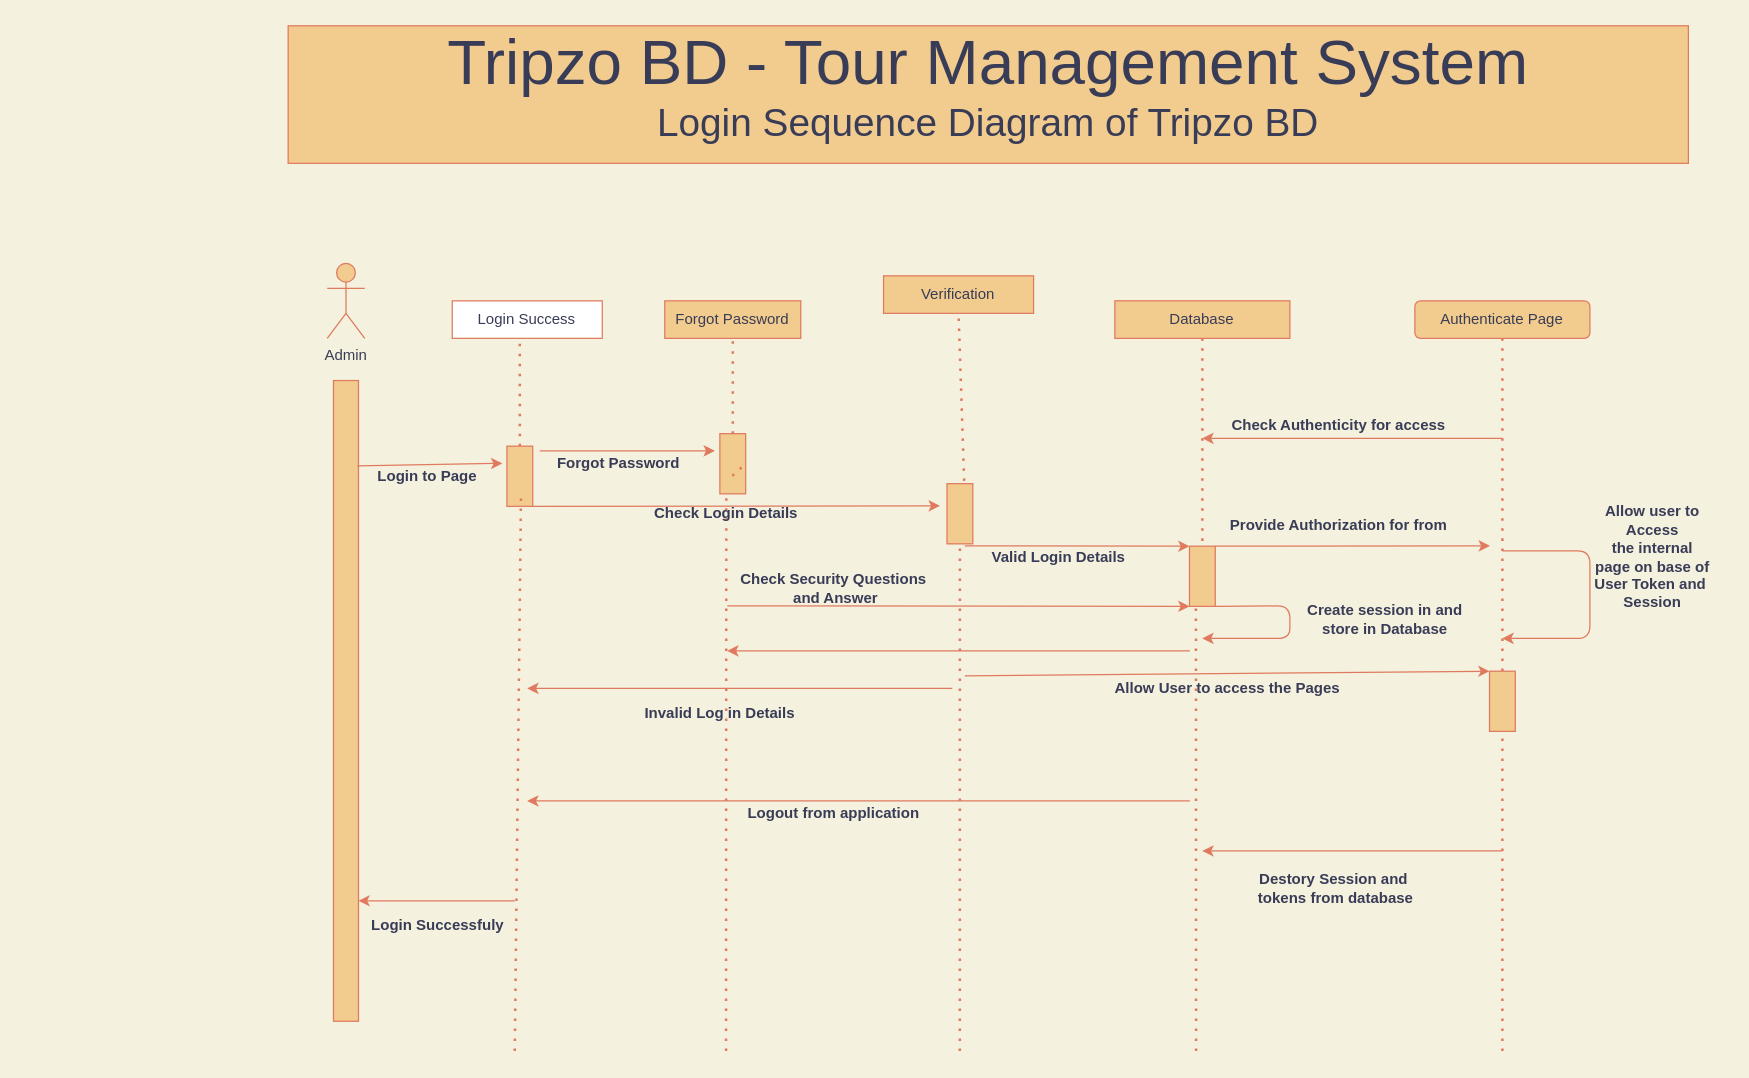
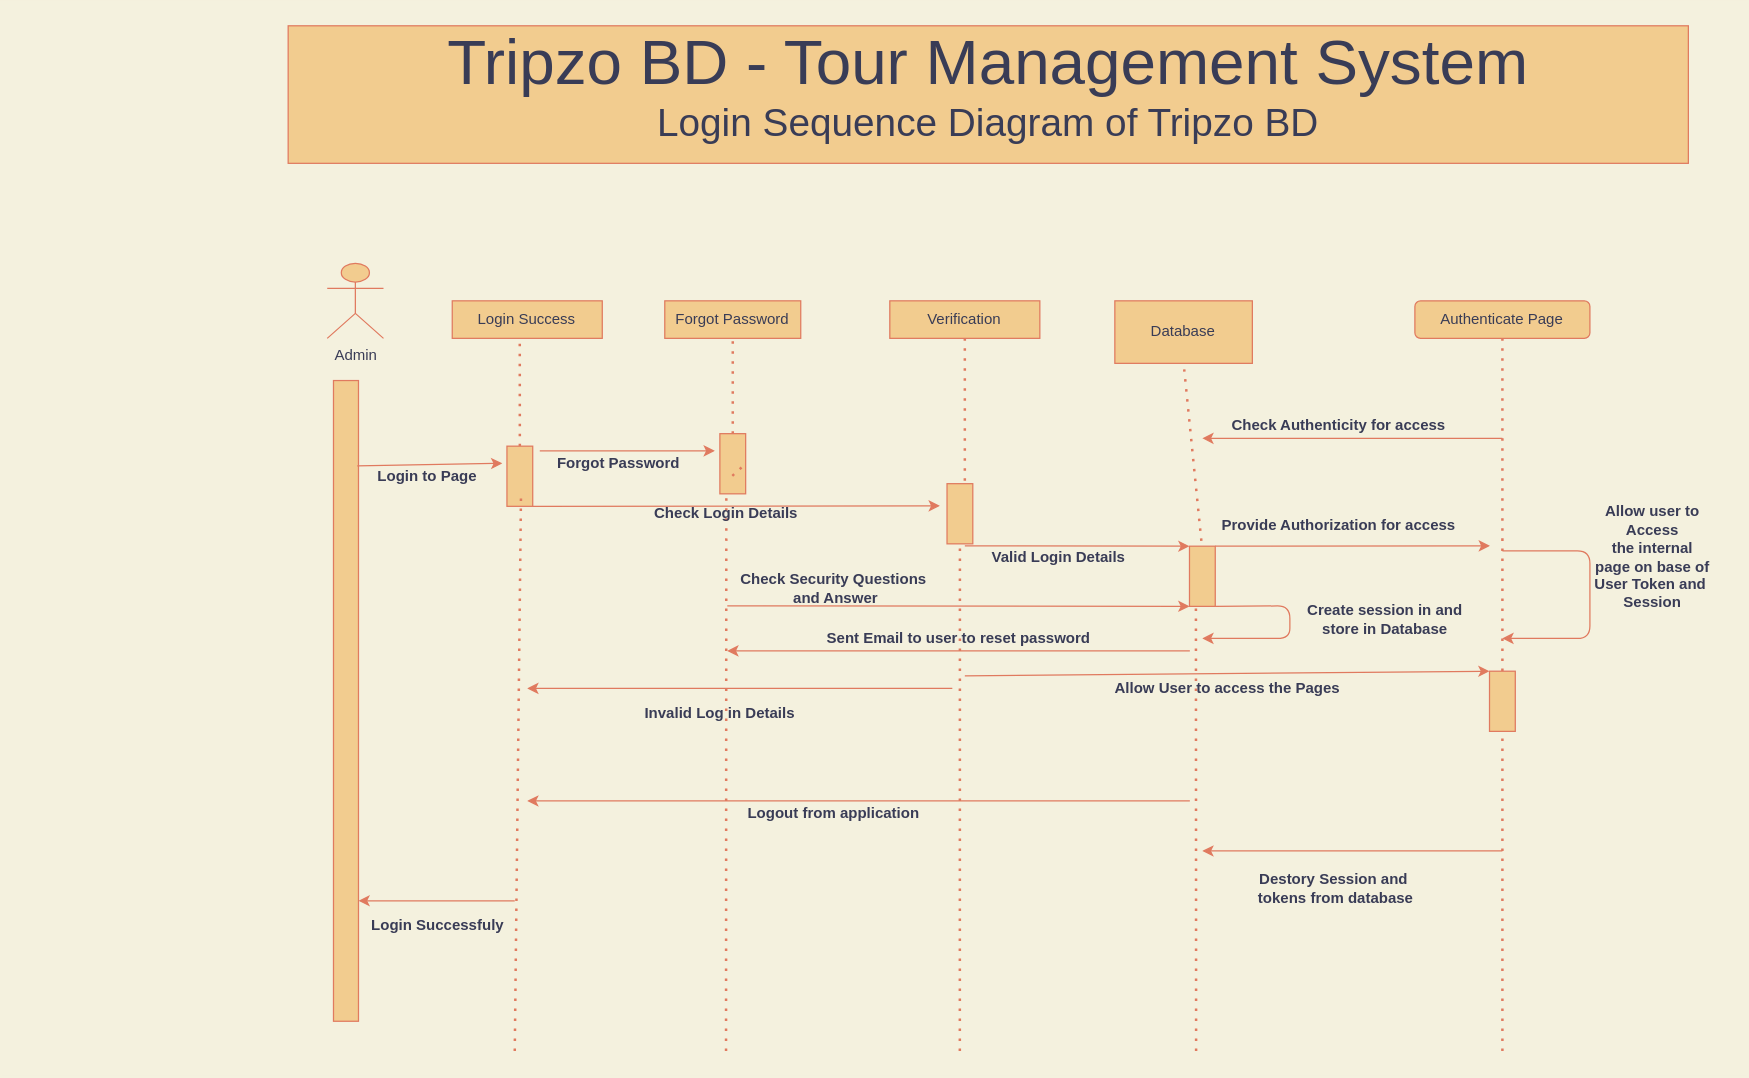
(958, 294) -> (965, 319)
(346, 301) -> (355, 301)
(527, 319) -> (527, 319)
(1202, 319) -> (1183, 332)
(1339, 526) -> (1339, 526)
none -> (958, 638)
